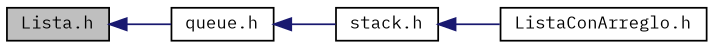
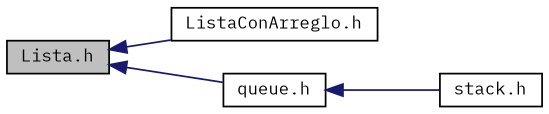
(478, 24) -> (149, 43)
